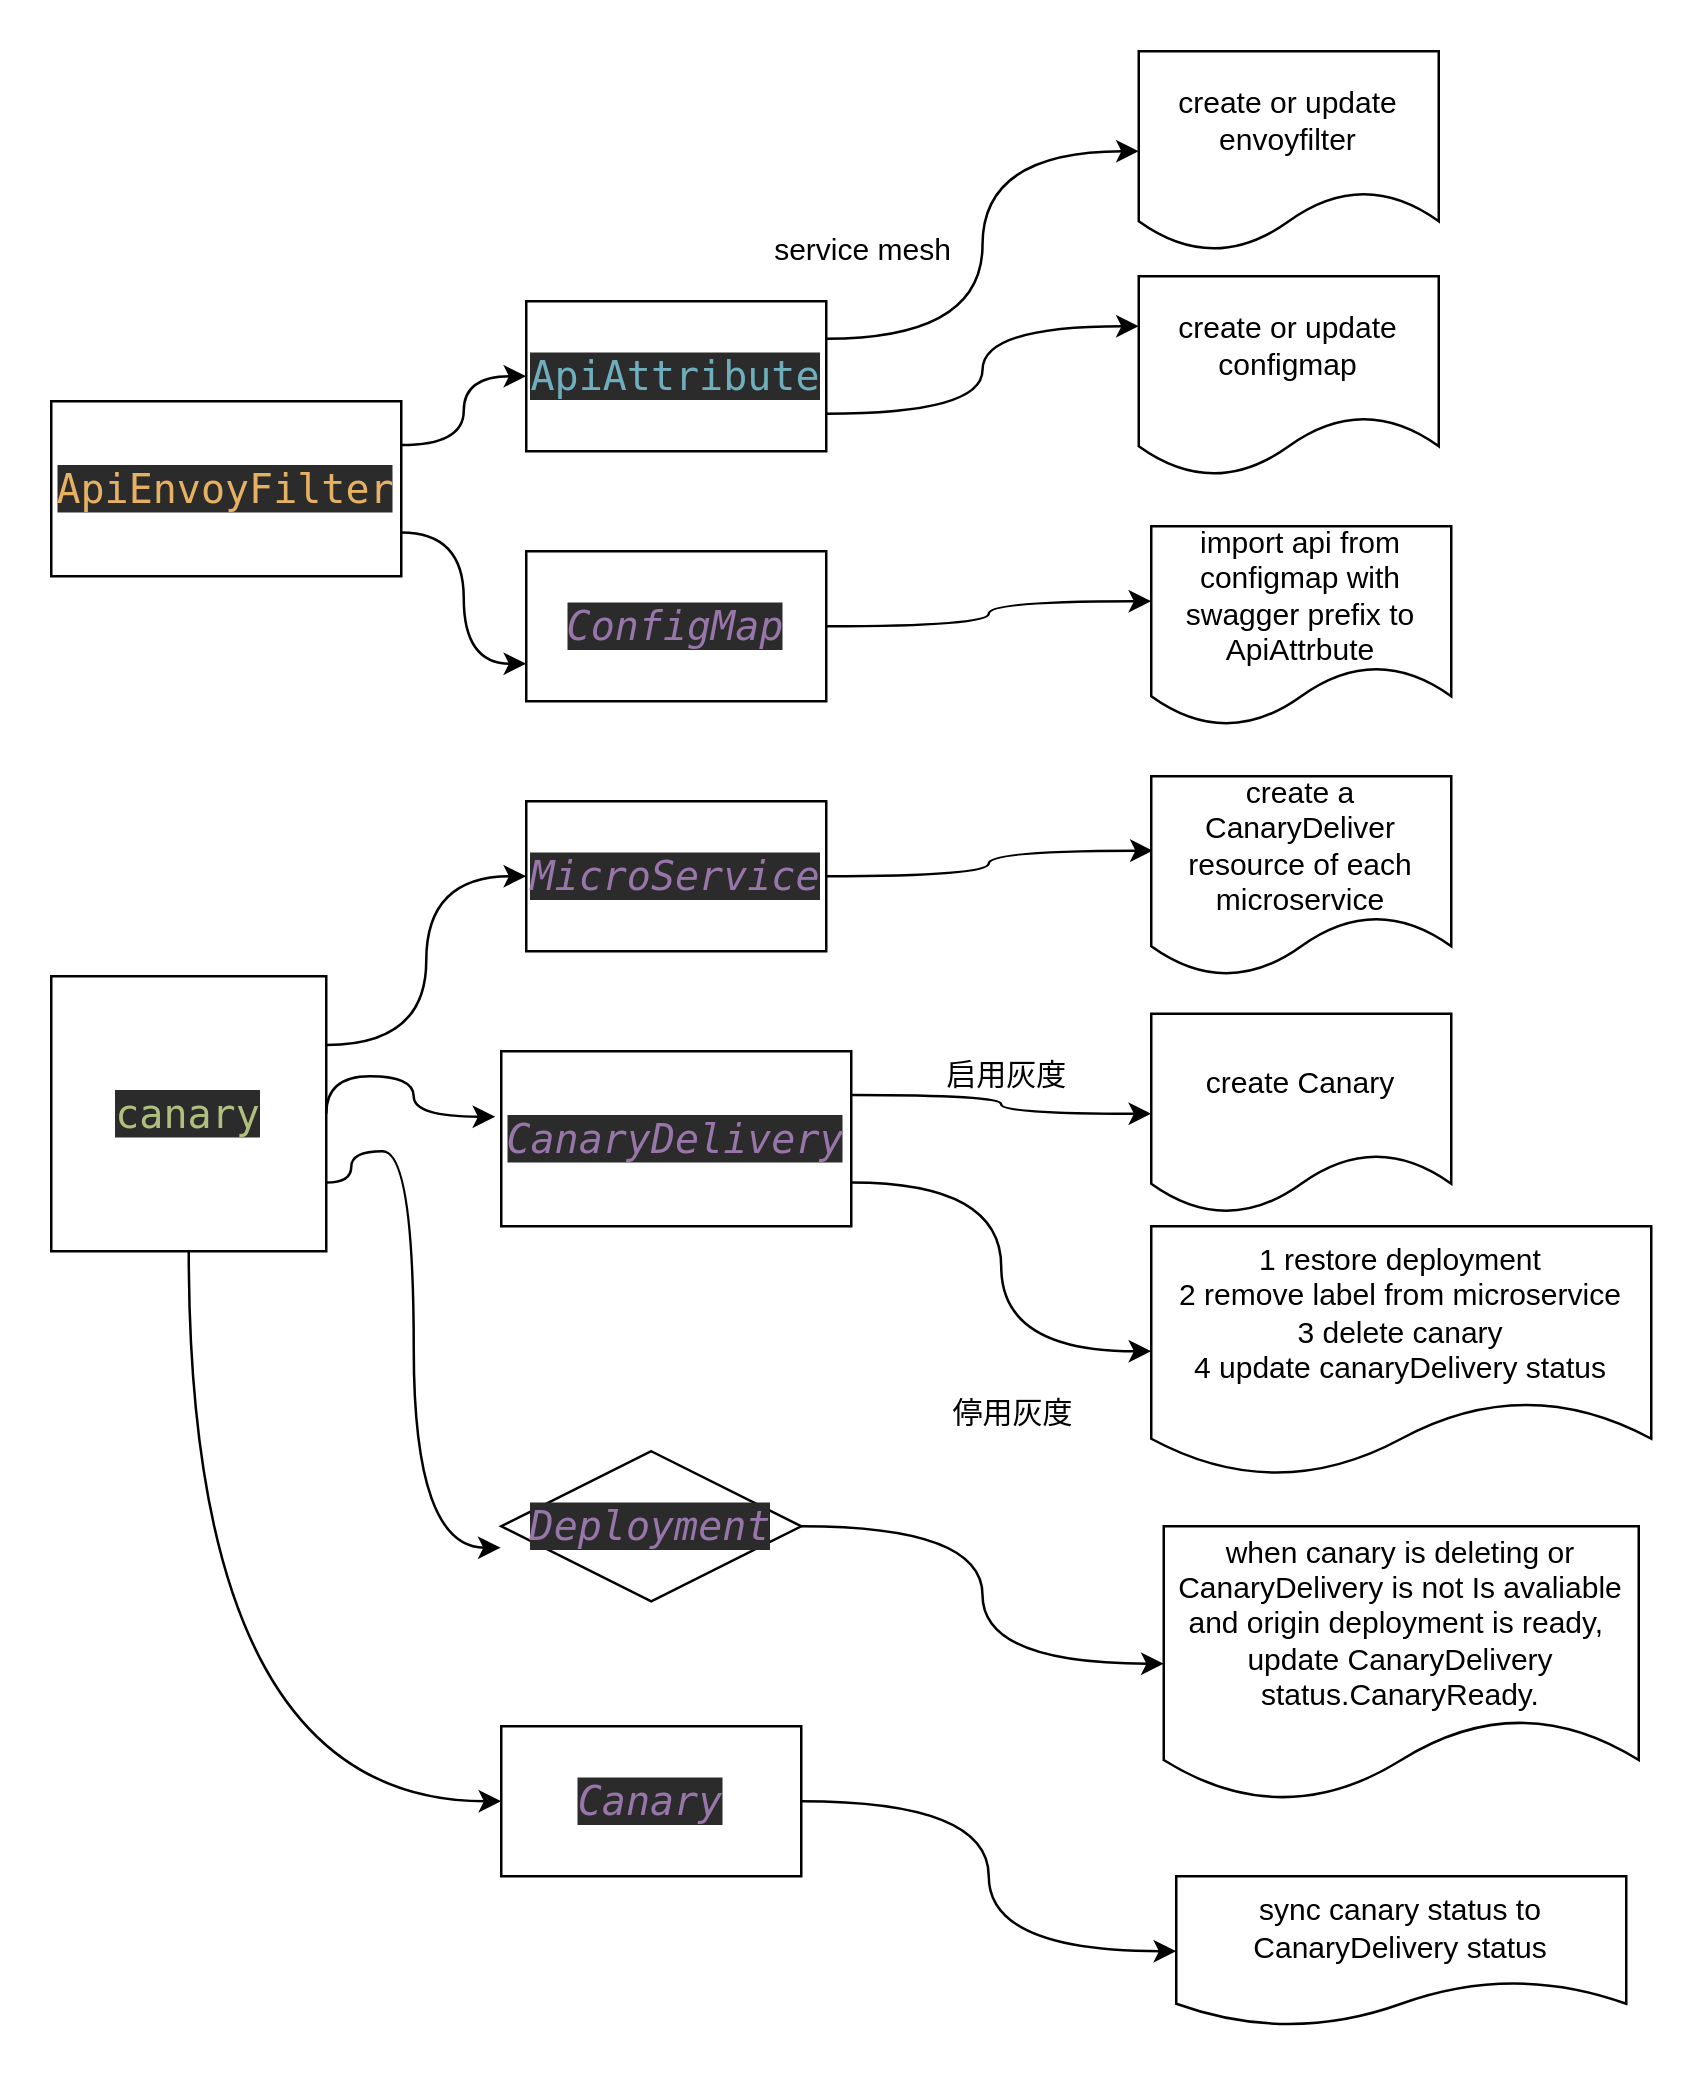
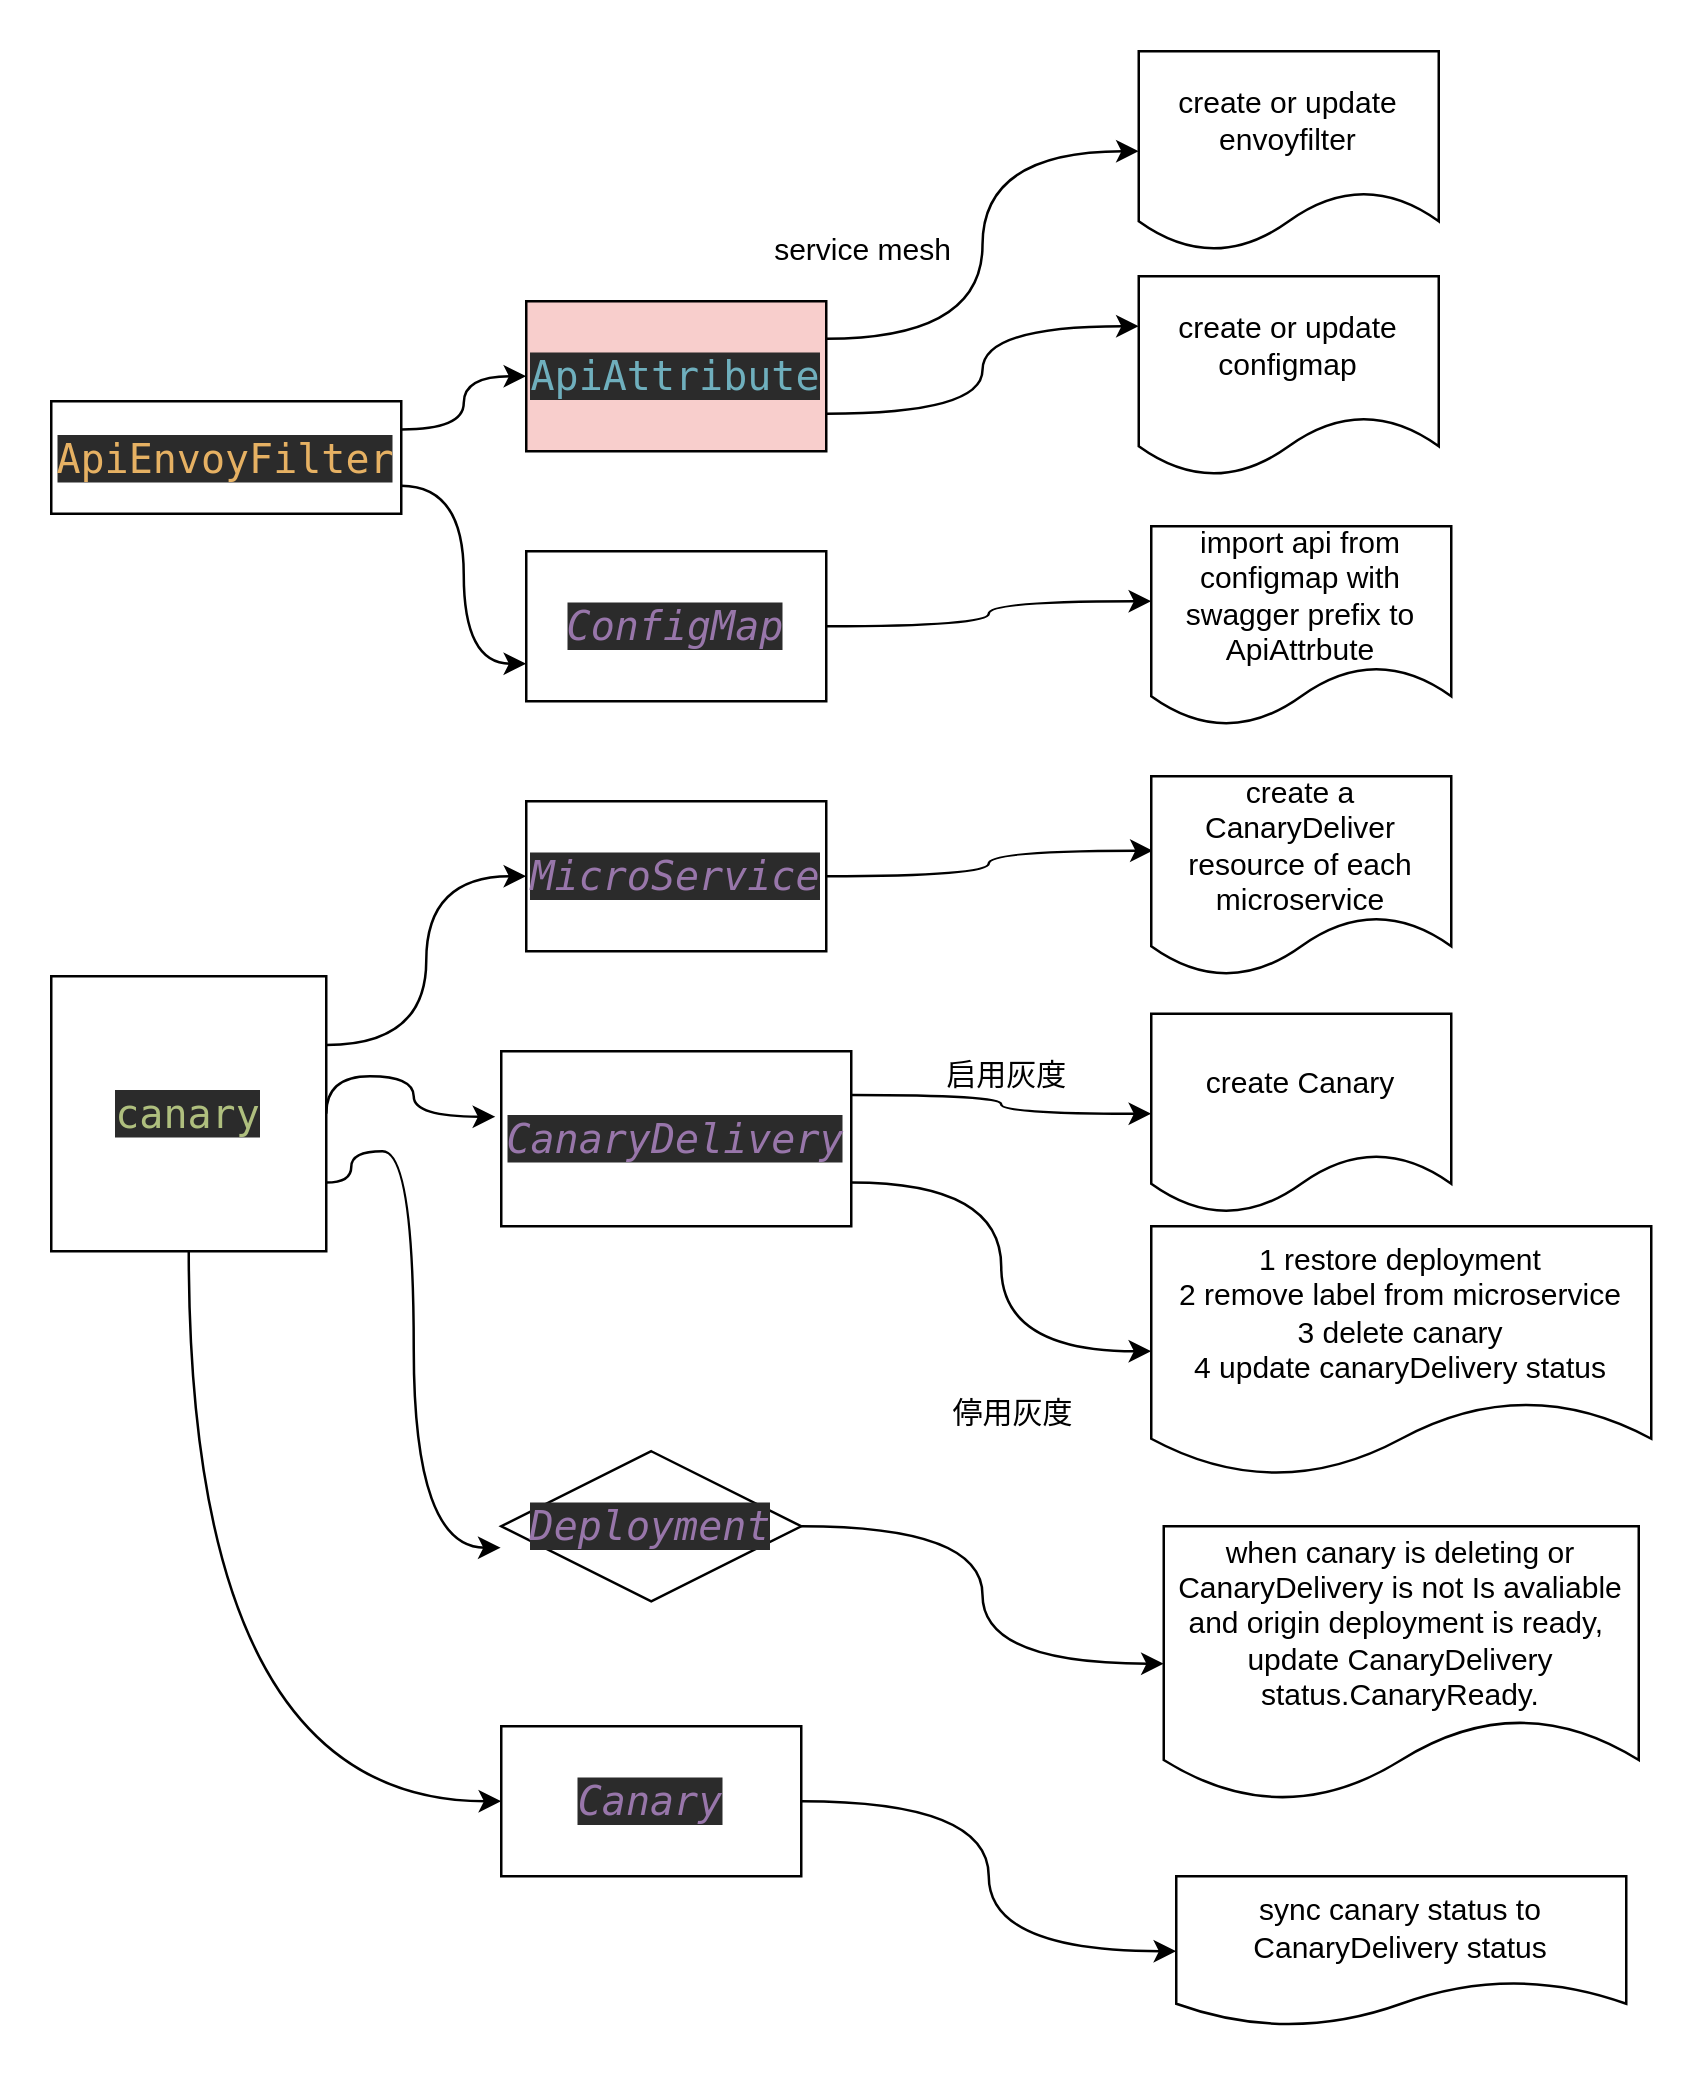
(676, 376) -> (676, 376)
(226, 489) -> (226, 458)
